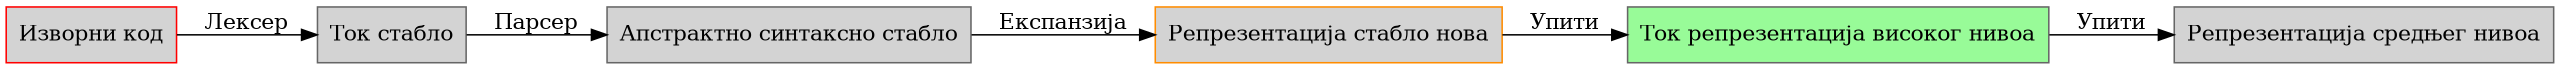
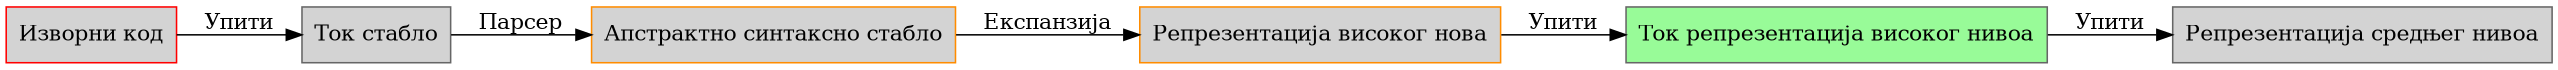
(247, 23) -> (239, 23)
(789, 35) -> (774, 35)
(1329, 35) -> (1320, 35)
